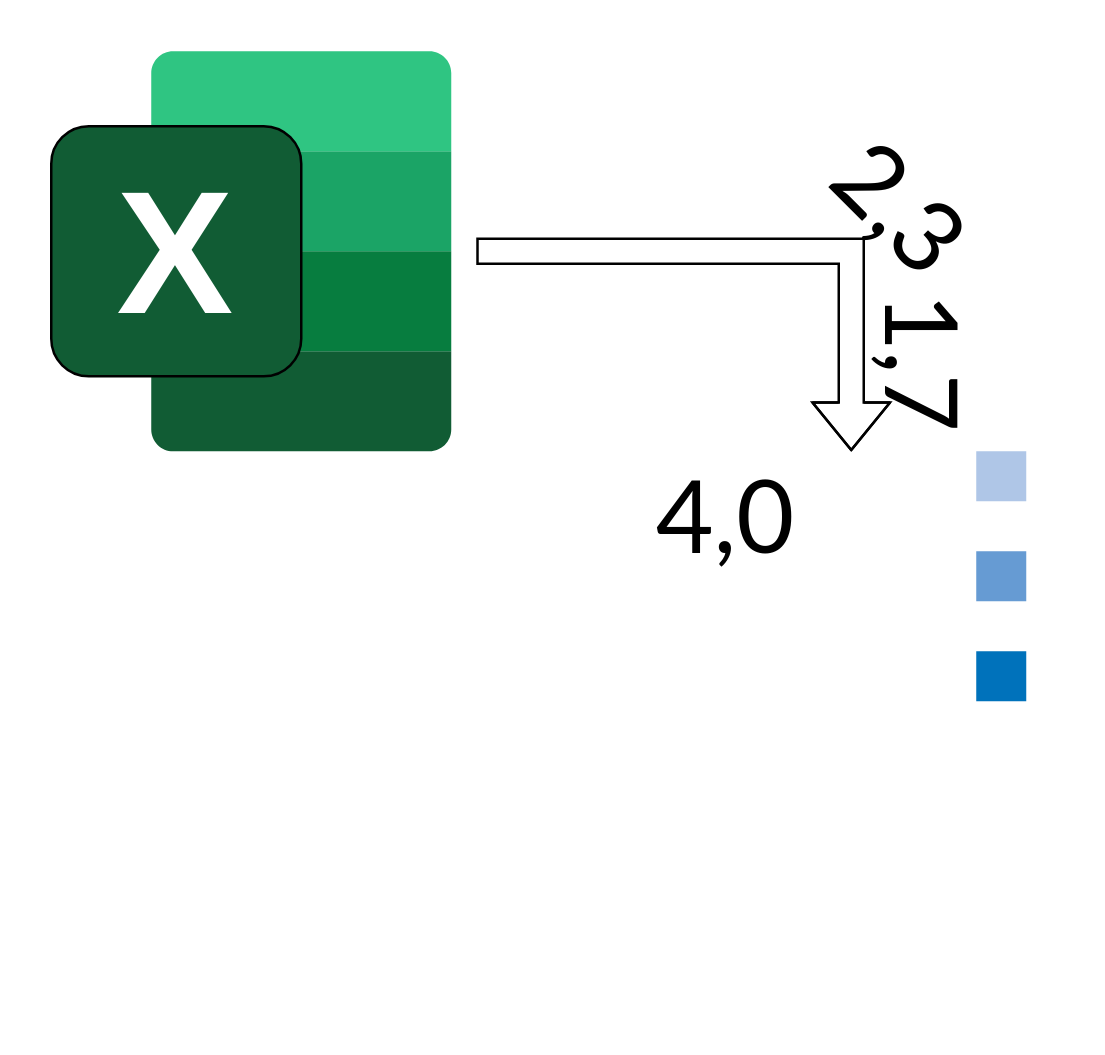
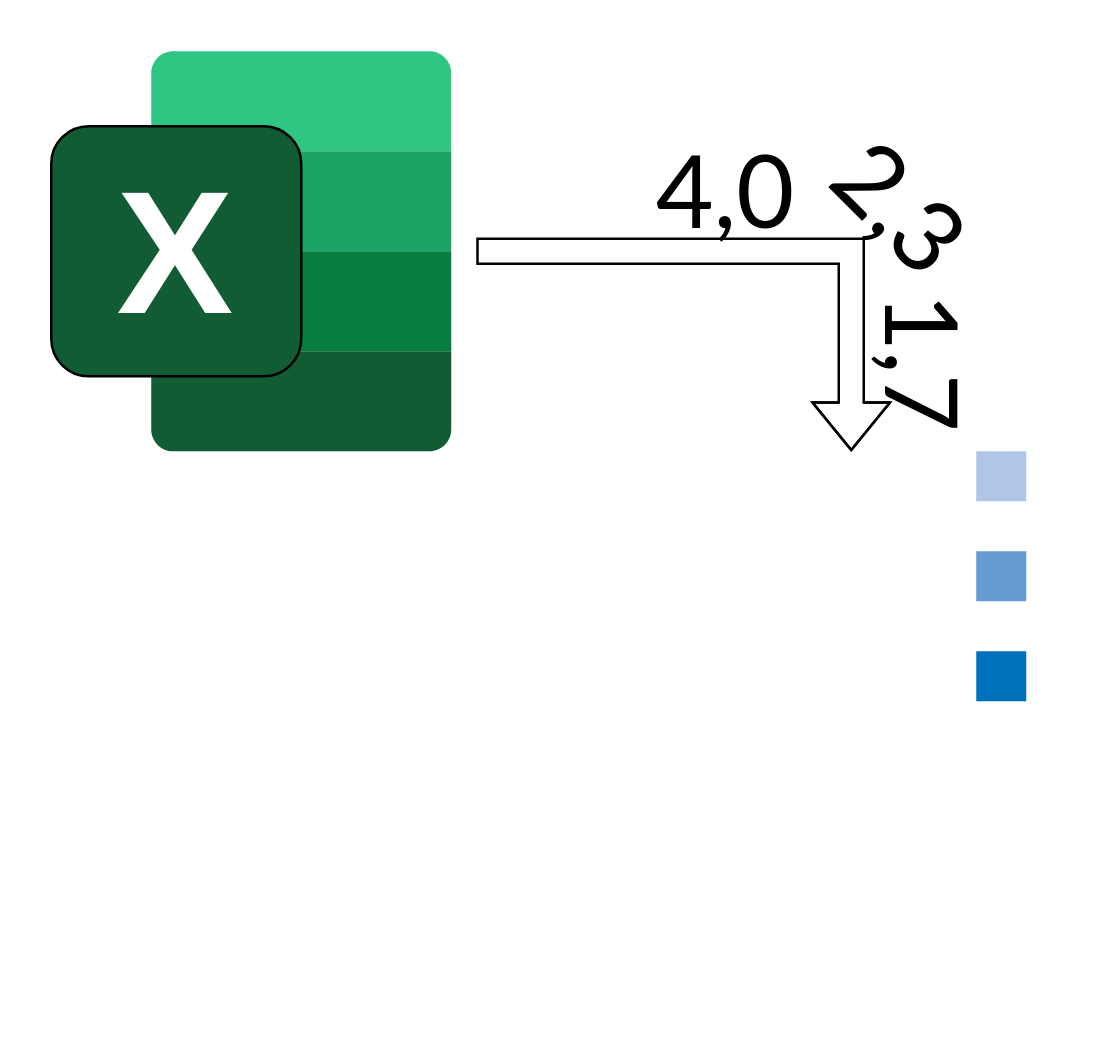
(726, 514) -> (726, 189)
